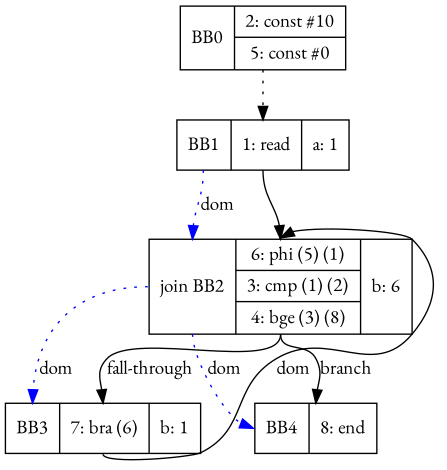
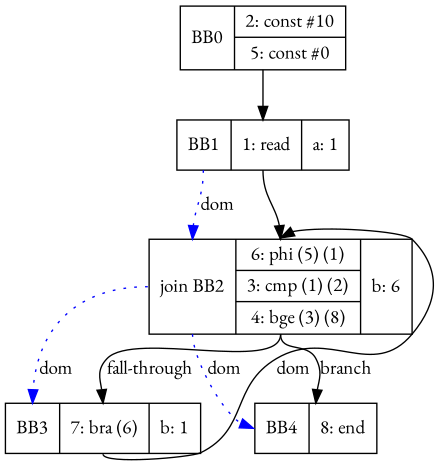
(263, 88) -> (263, 88)
